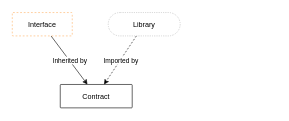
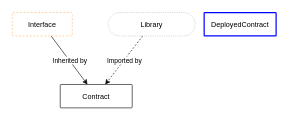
(144, 24) -> (152, 24)
none -> (240, 24)
